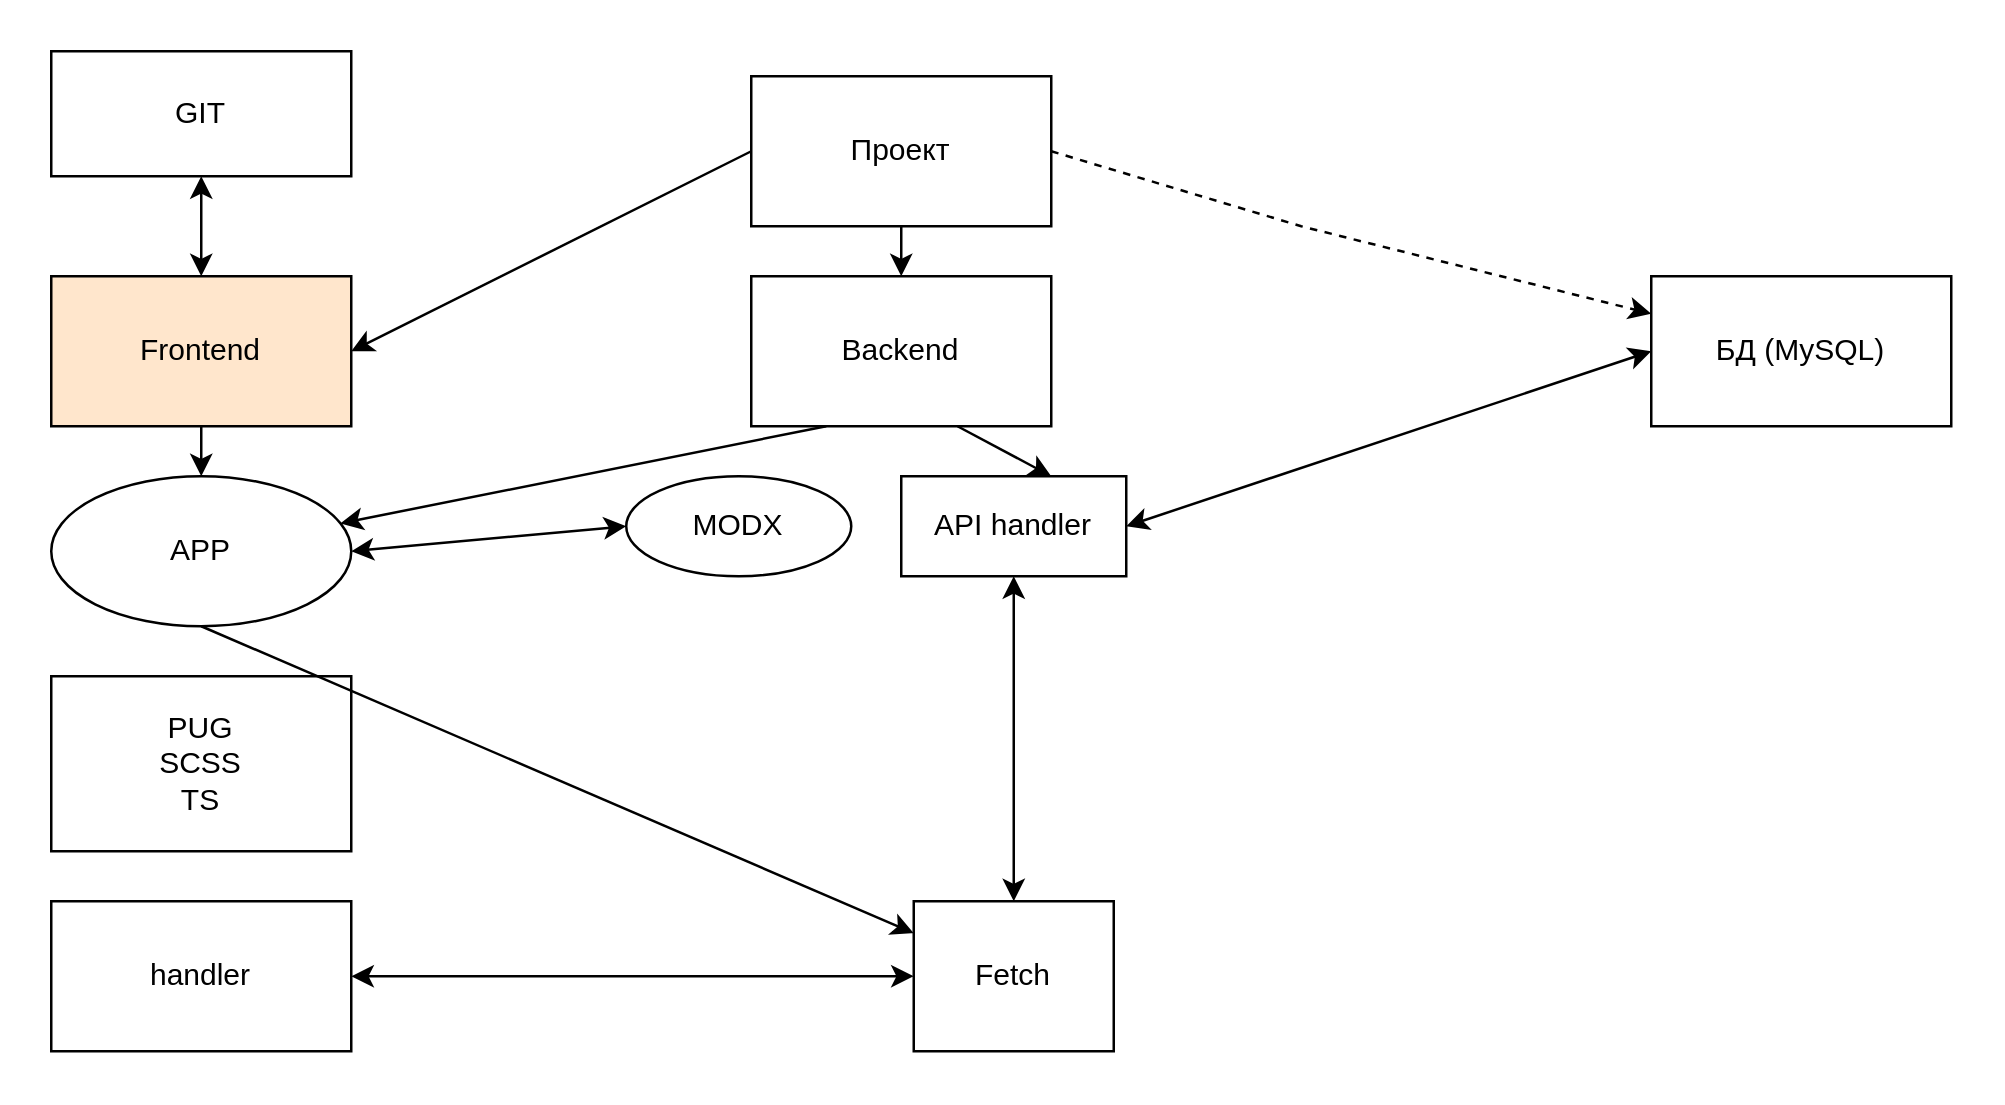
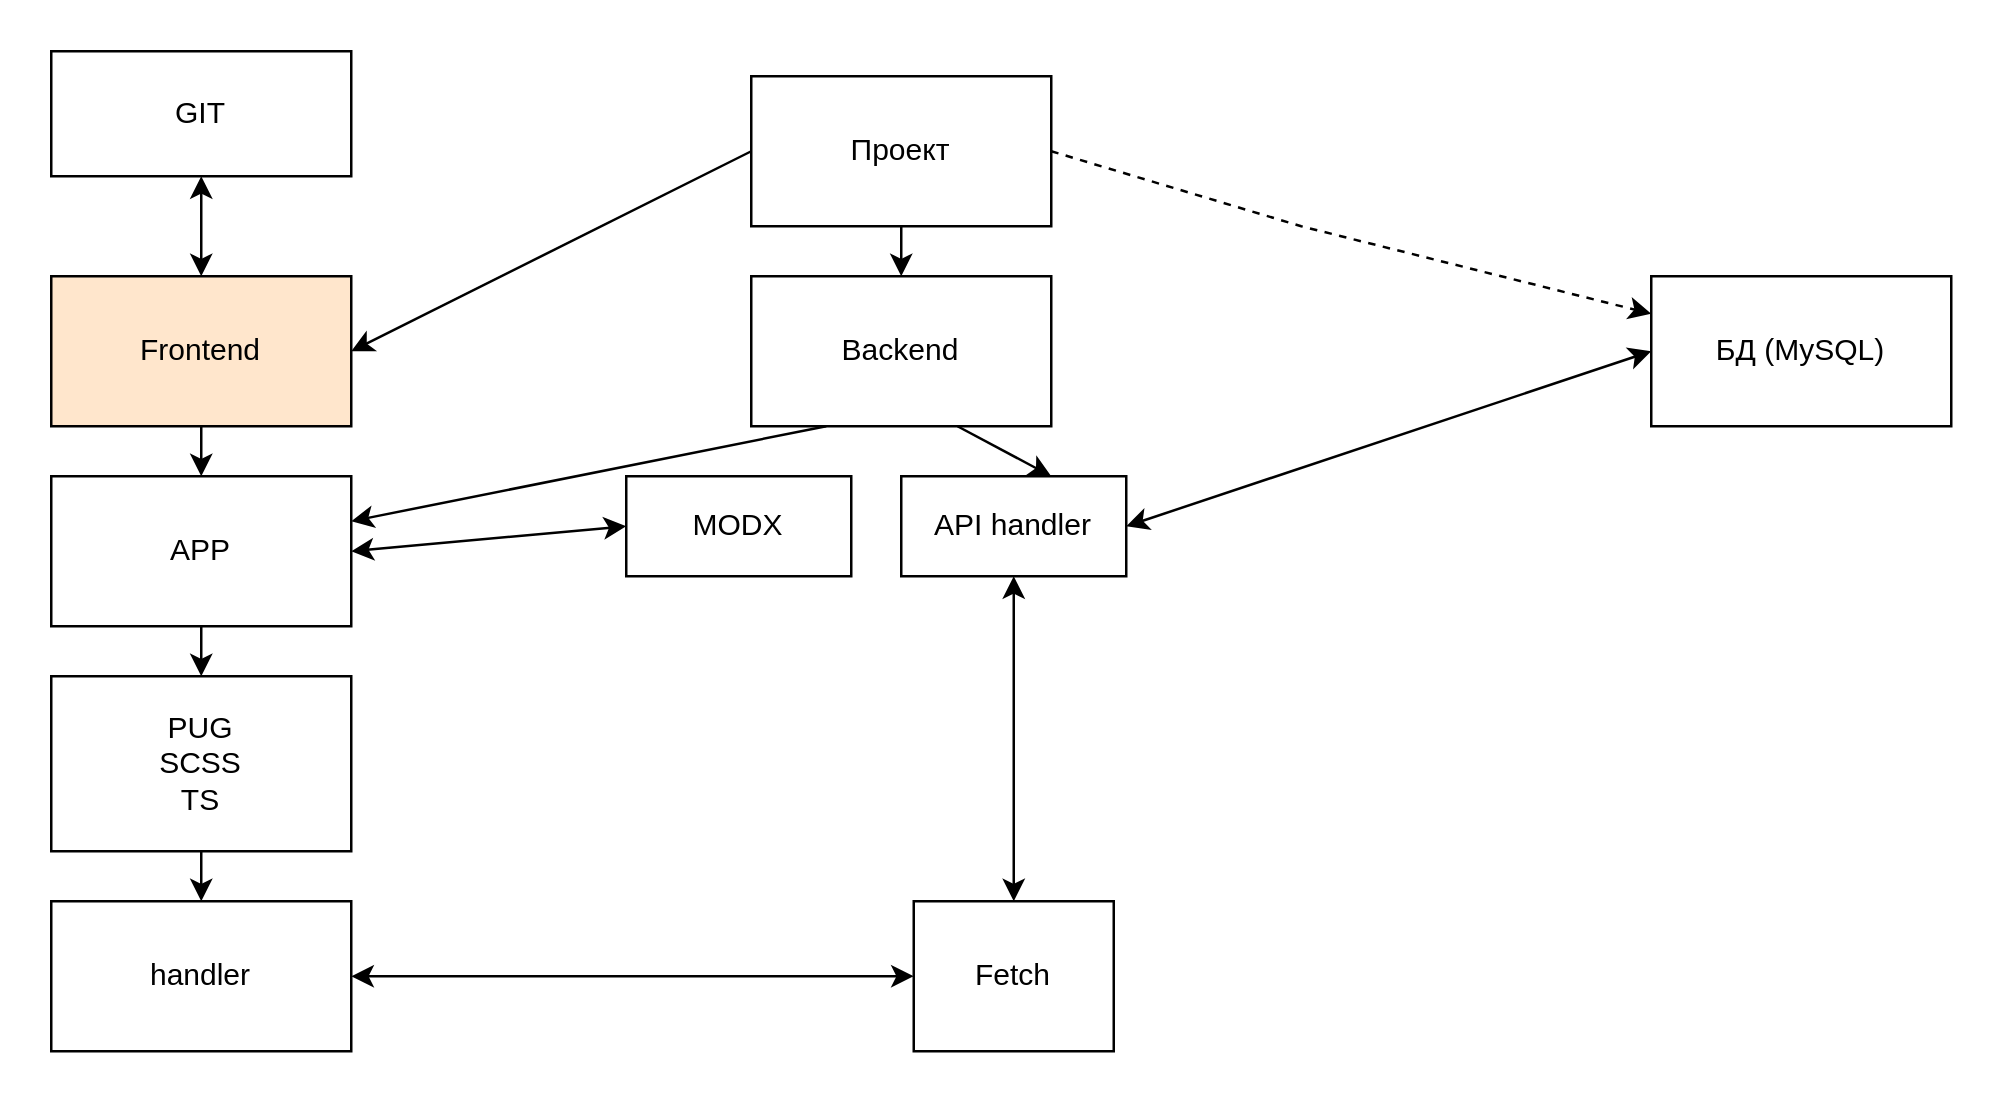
(739, 526) -> (739, 526)
(201, 551) -> (201, 551)
(550, 776) -> (201, 643)
none -> (201, 868)
